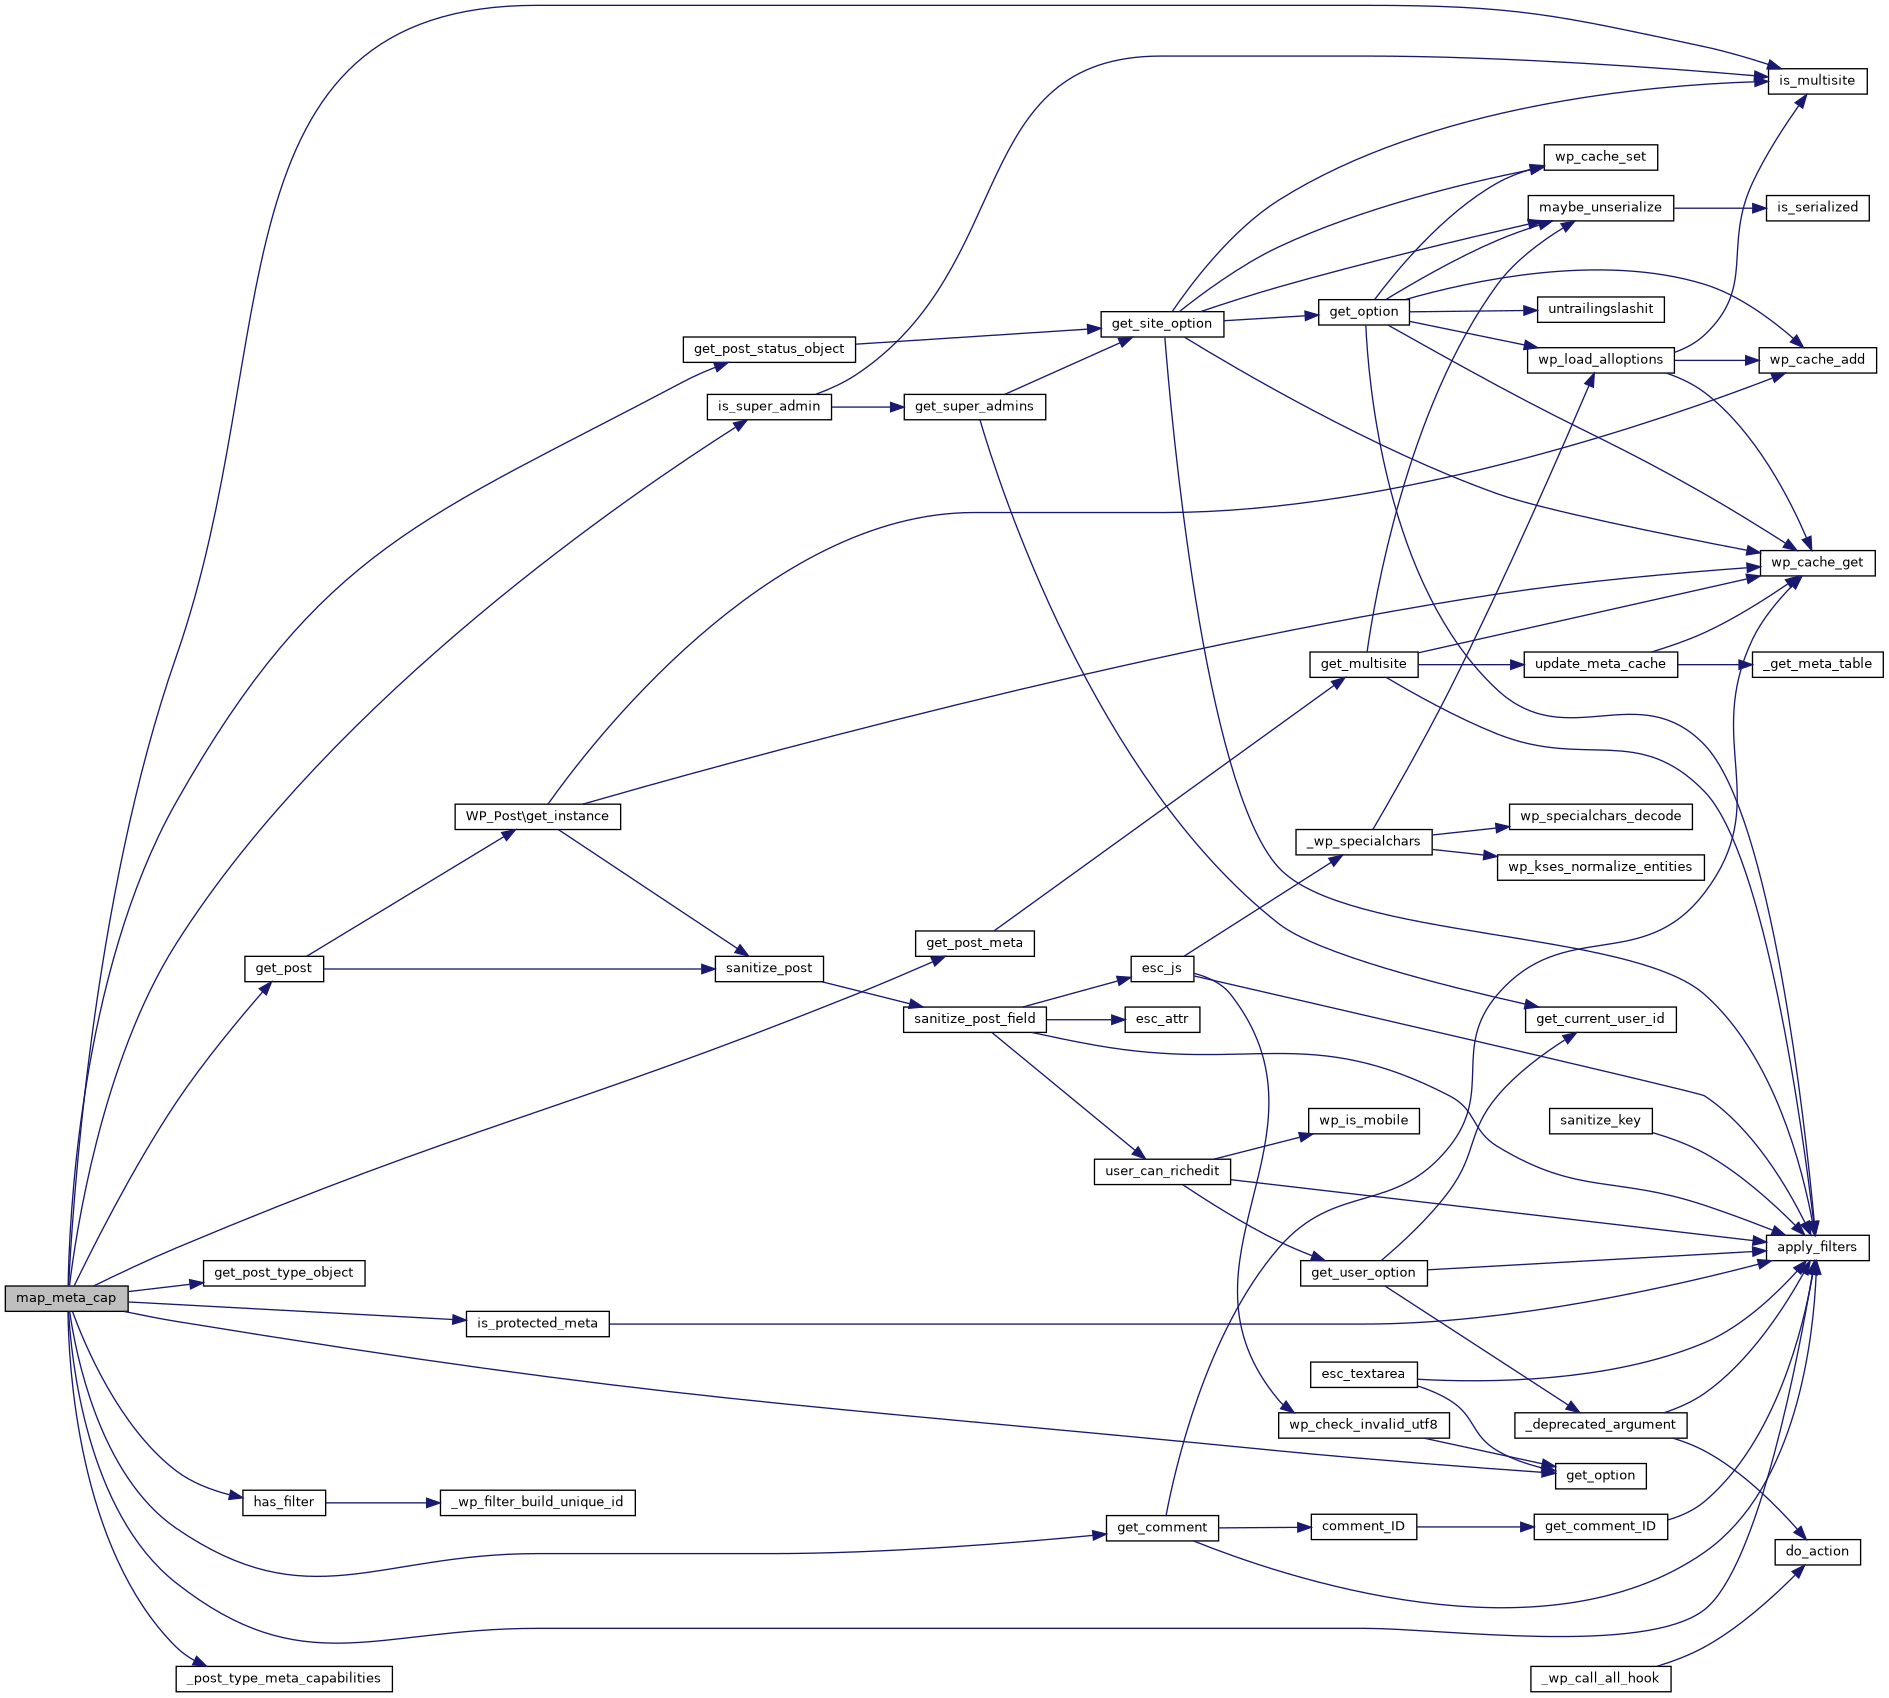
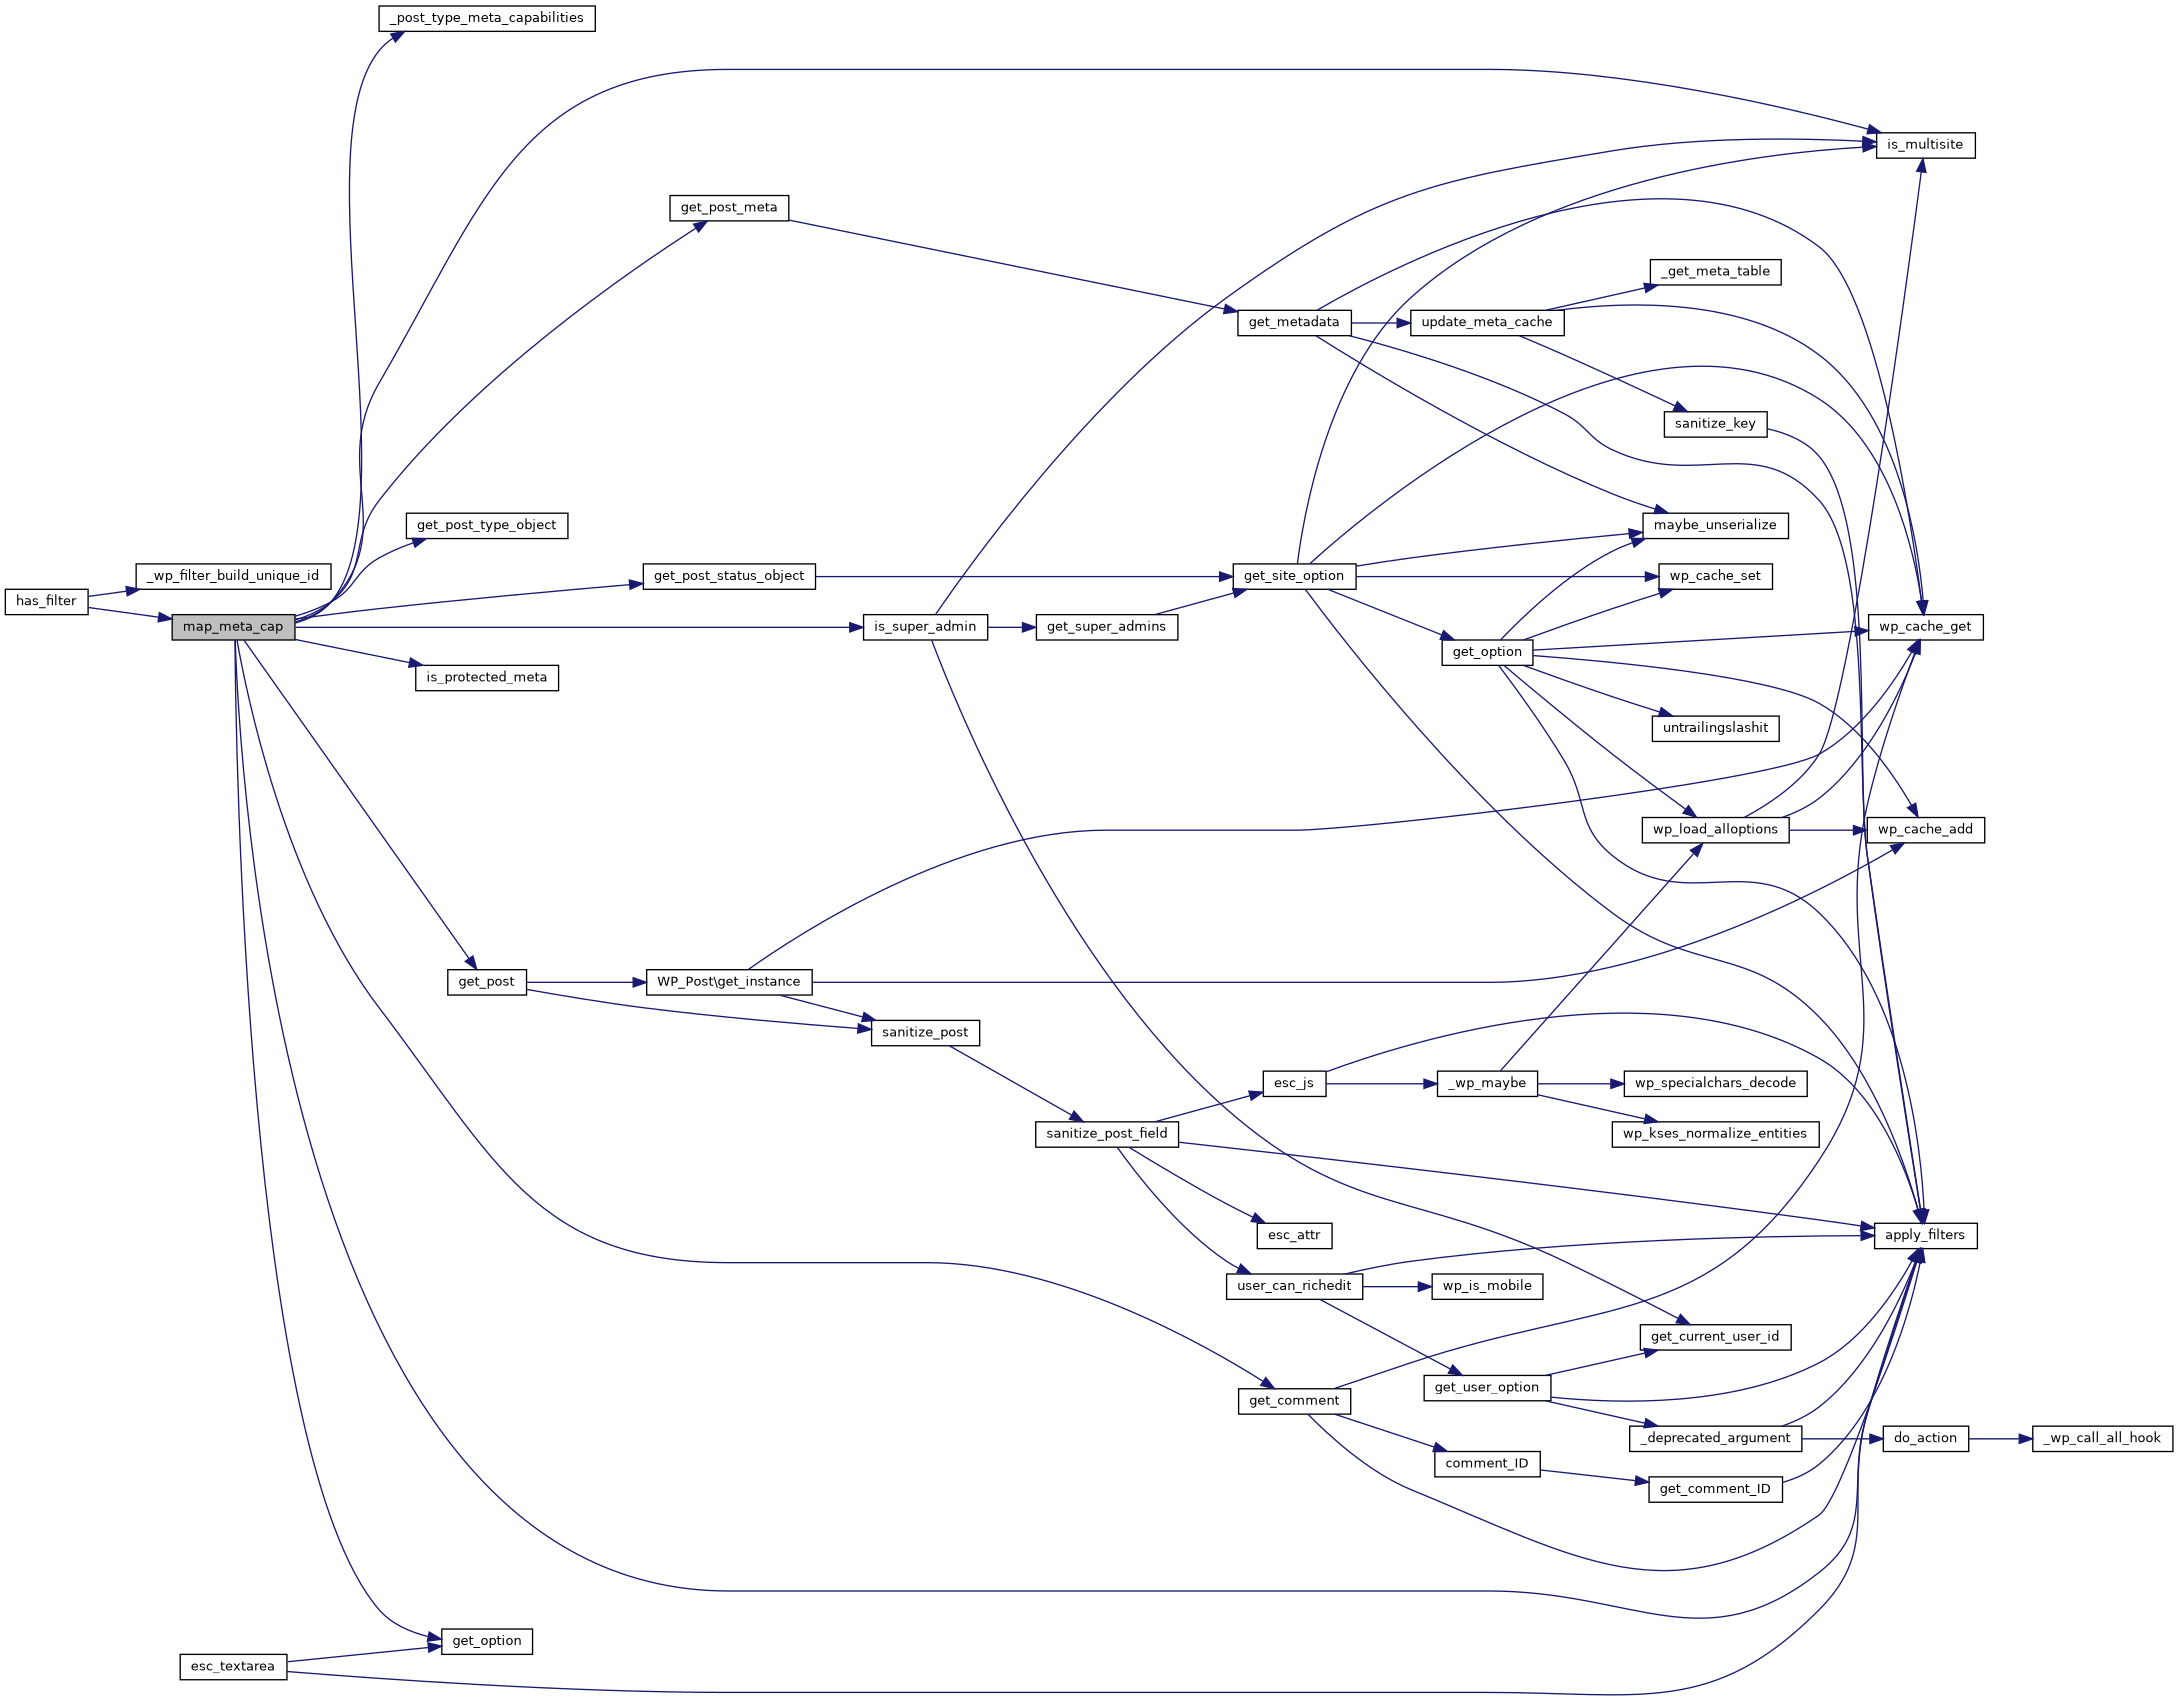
(1818, 208) -> none
none -> (1598, 370)
(1364, 665) -> (1295, 323)
(1152, 786) -> (1206, 1089)
(1364, 842) -> (1488, 1084)
(1187, 1324) -> none
(130, 1422) -> (123, 612)
(1364, 1425) -> none
(1732, 1630) -> (1994, 1439)
